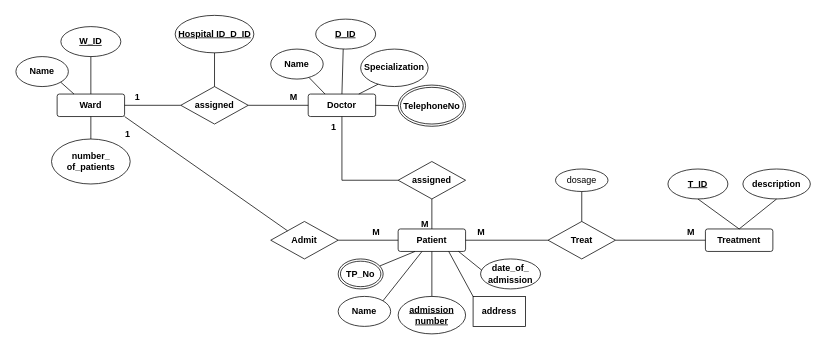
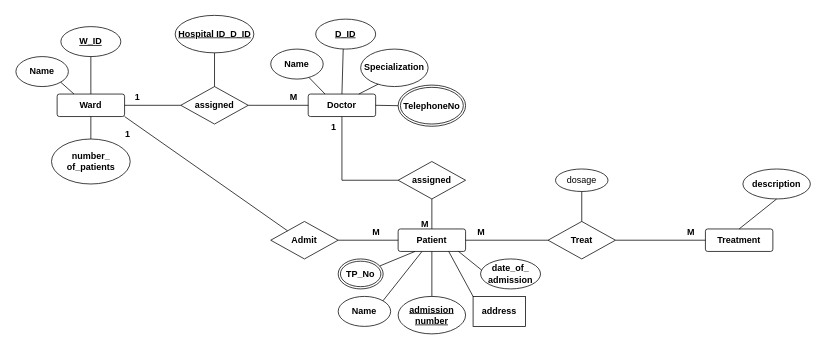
(698, 184) -> none
(718, 214) -> none
